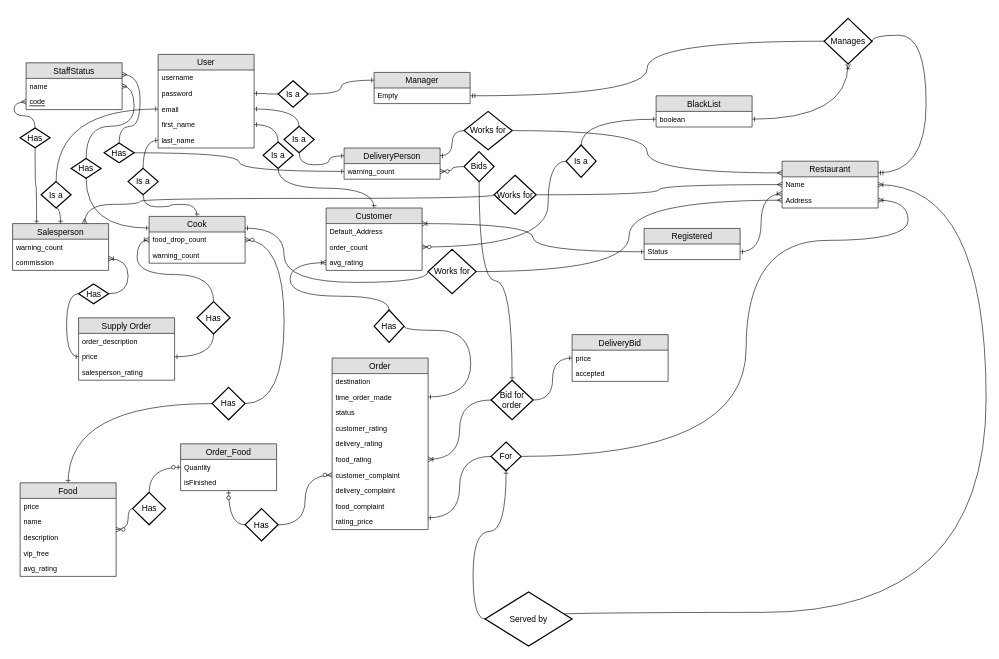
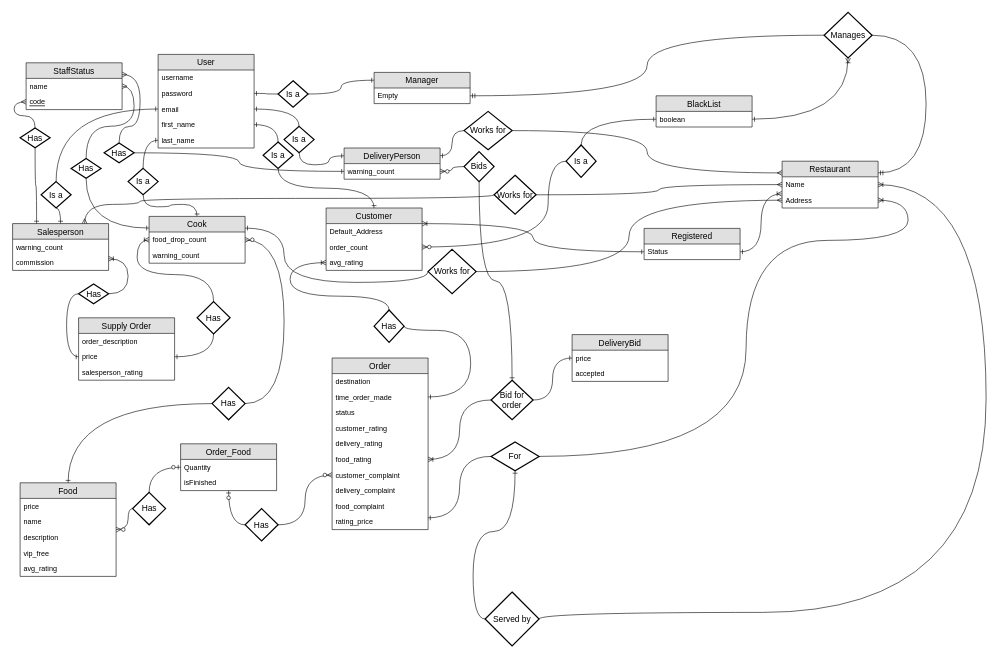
(848, 41) -> (848, 35)
(506, 456) -> (515, 456)
(529, 619) -> (512, 619)
